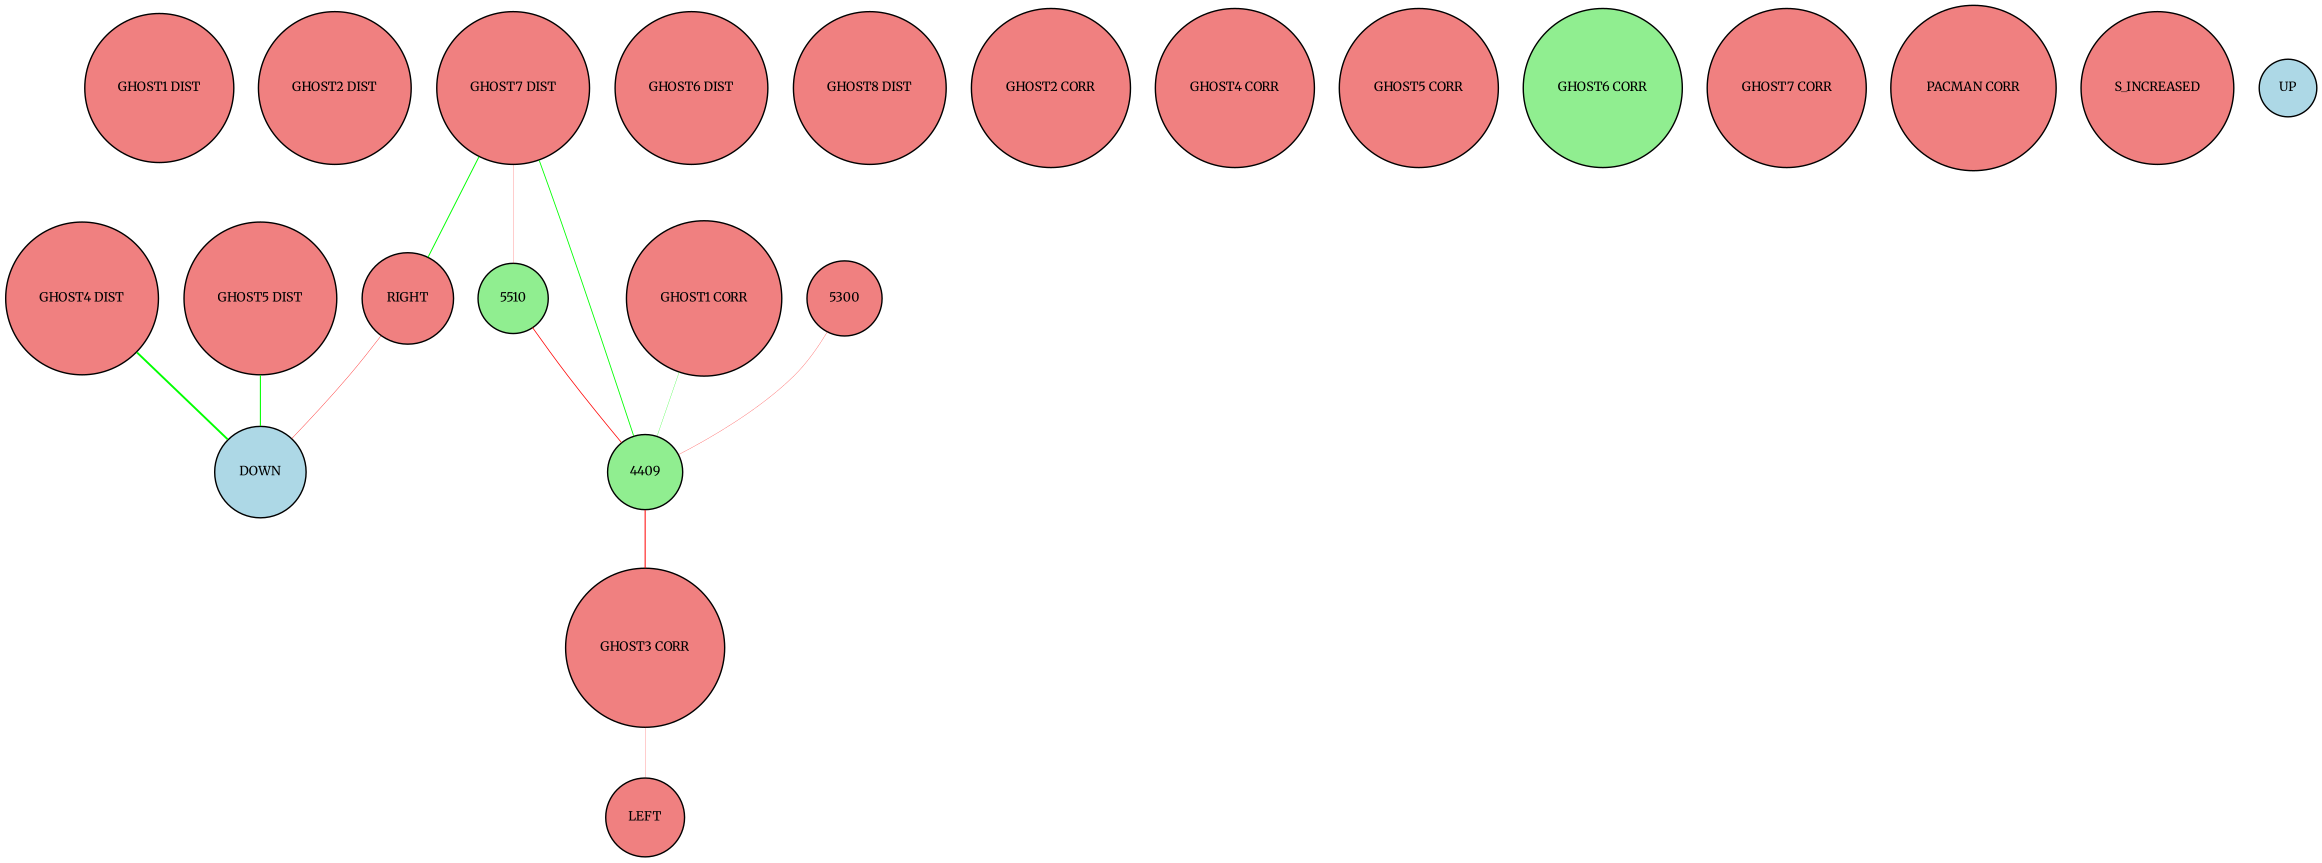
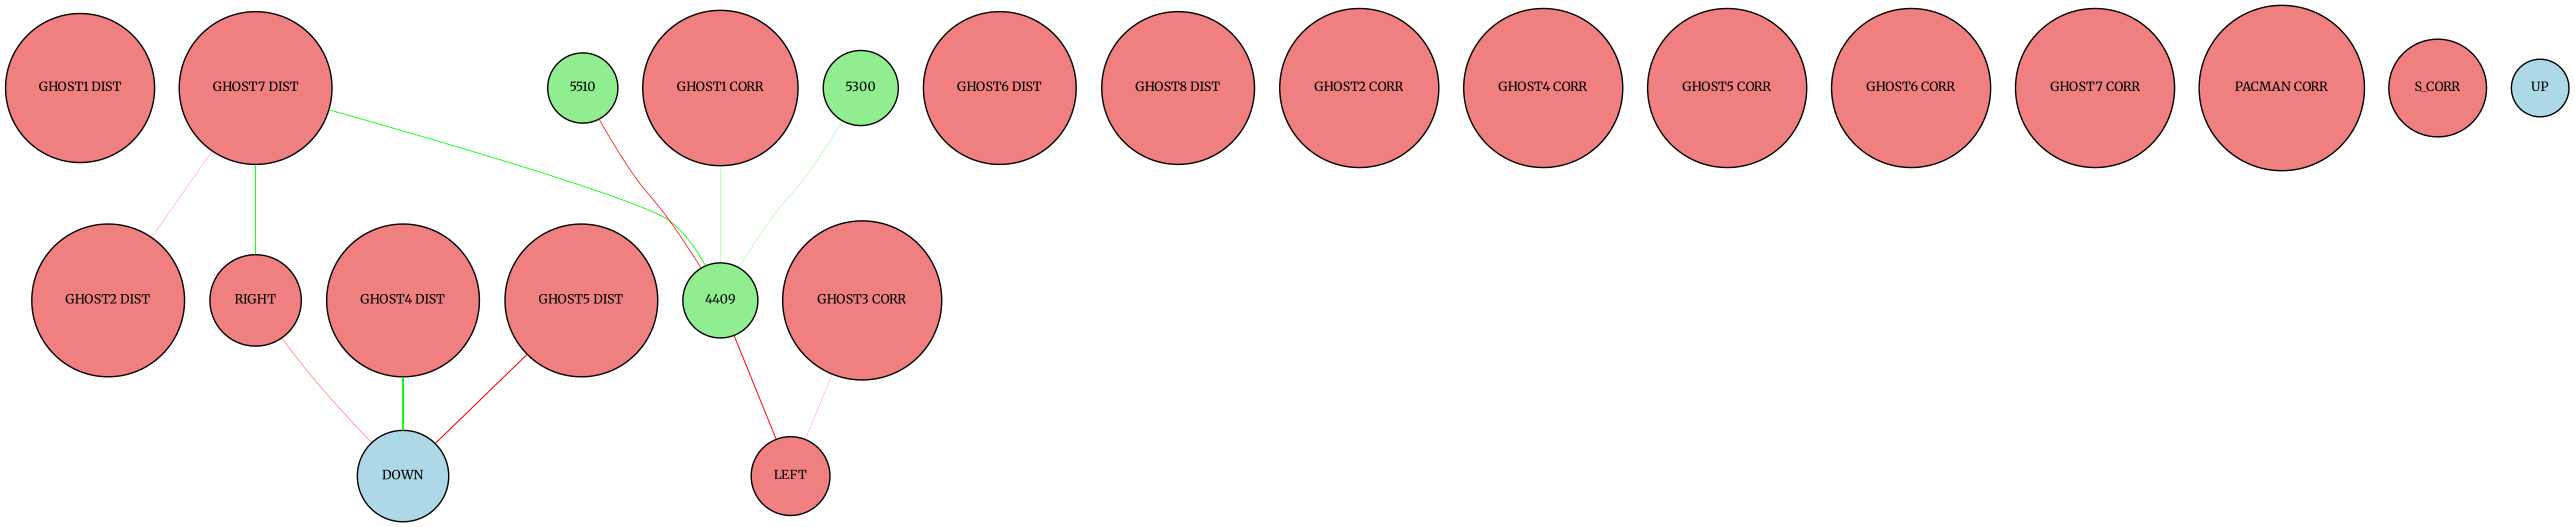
(1603, 88) -> (1911, 88)
(2157, 88) -> (2438, 88)
(513, 214) -> (182, 194)
(845, 298) -> (861, 88)
(260, 401) -> (481, 399)
(762, 403) -> (791, 194)
(645, 539) -> (755, 387)
